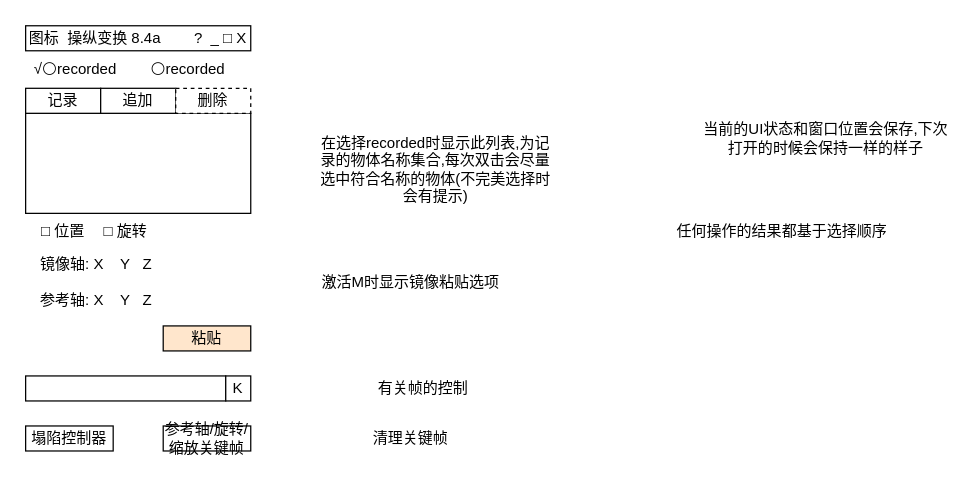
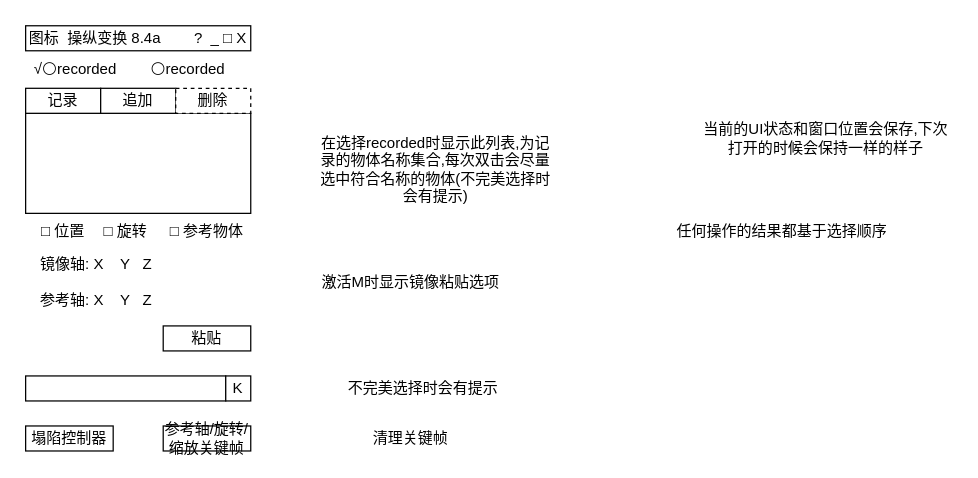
none -> (207, 232)
(207, 338) -> (207, 338)
(423, 388) -> (423, 388)
